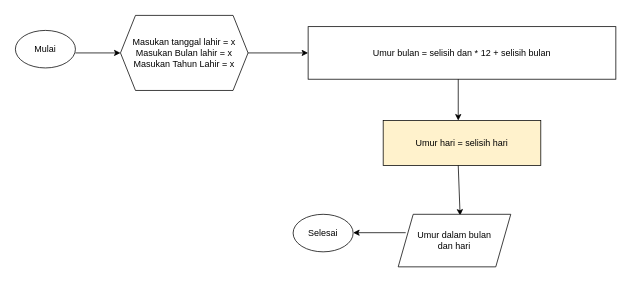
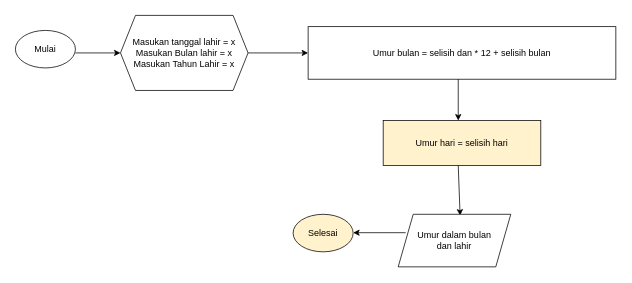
(323, 233) -> (323, 233)
(454, 240) -> (454, 240)
